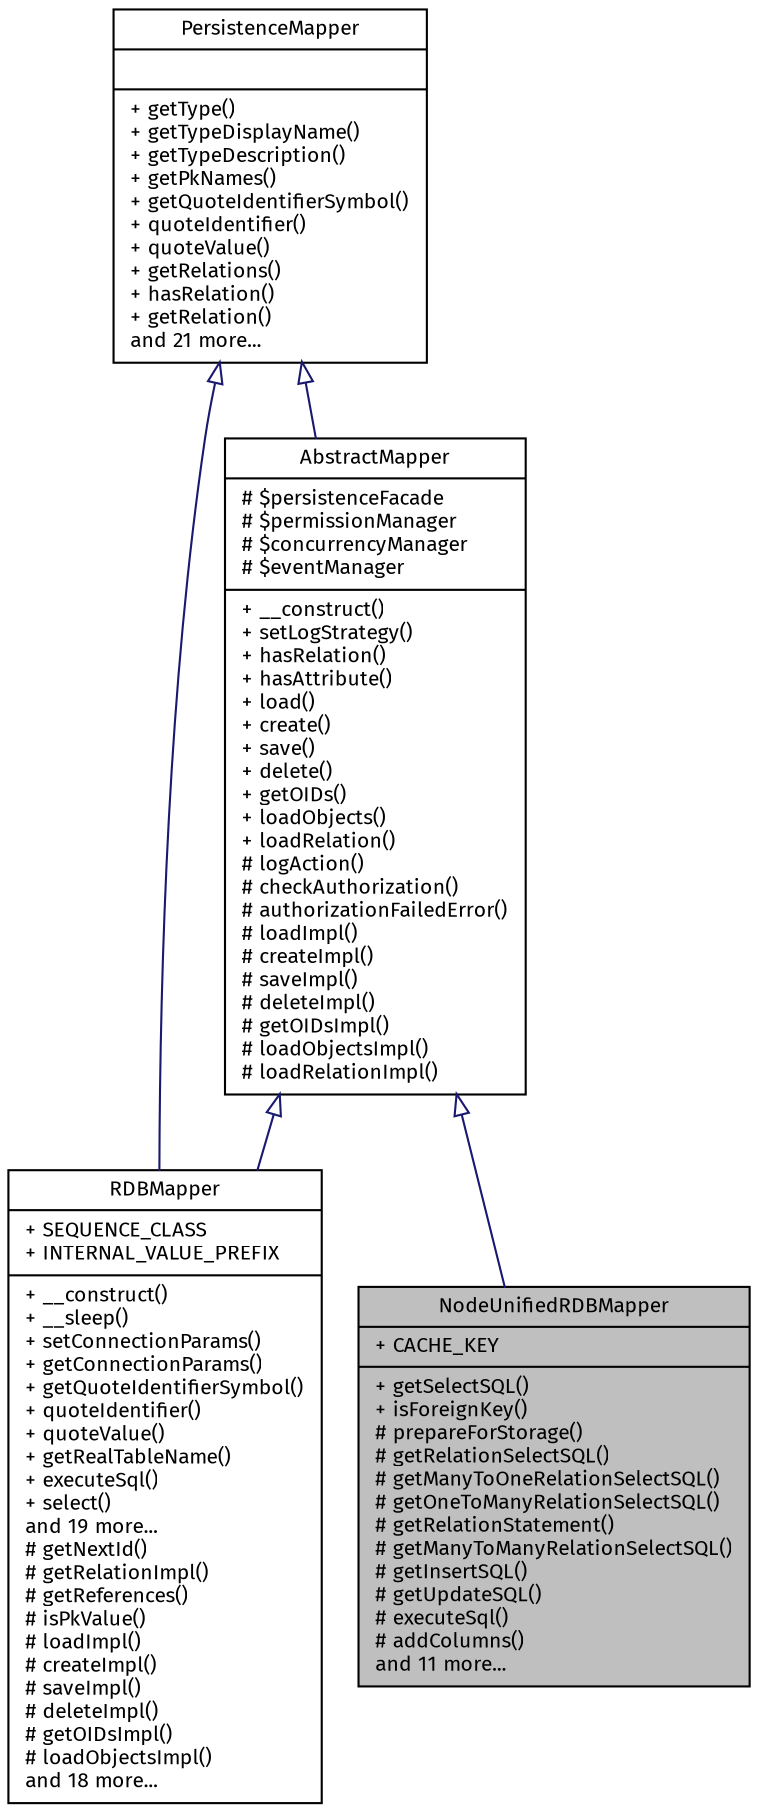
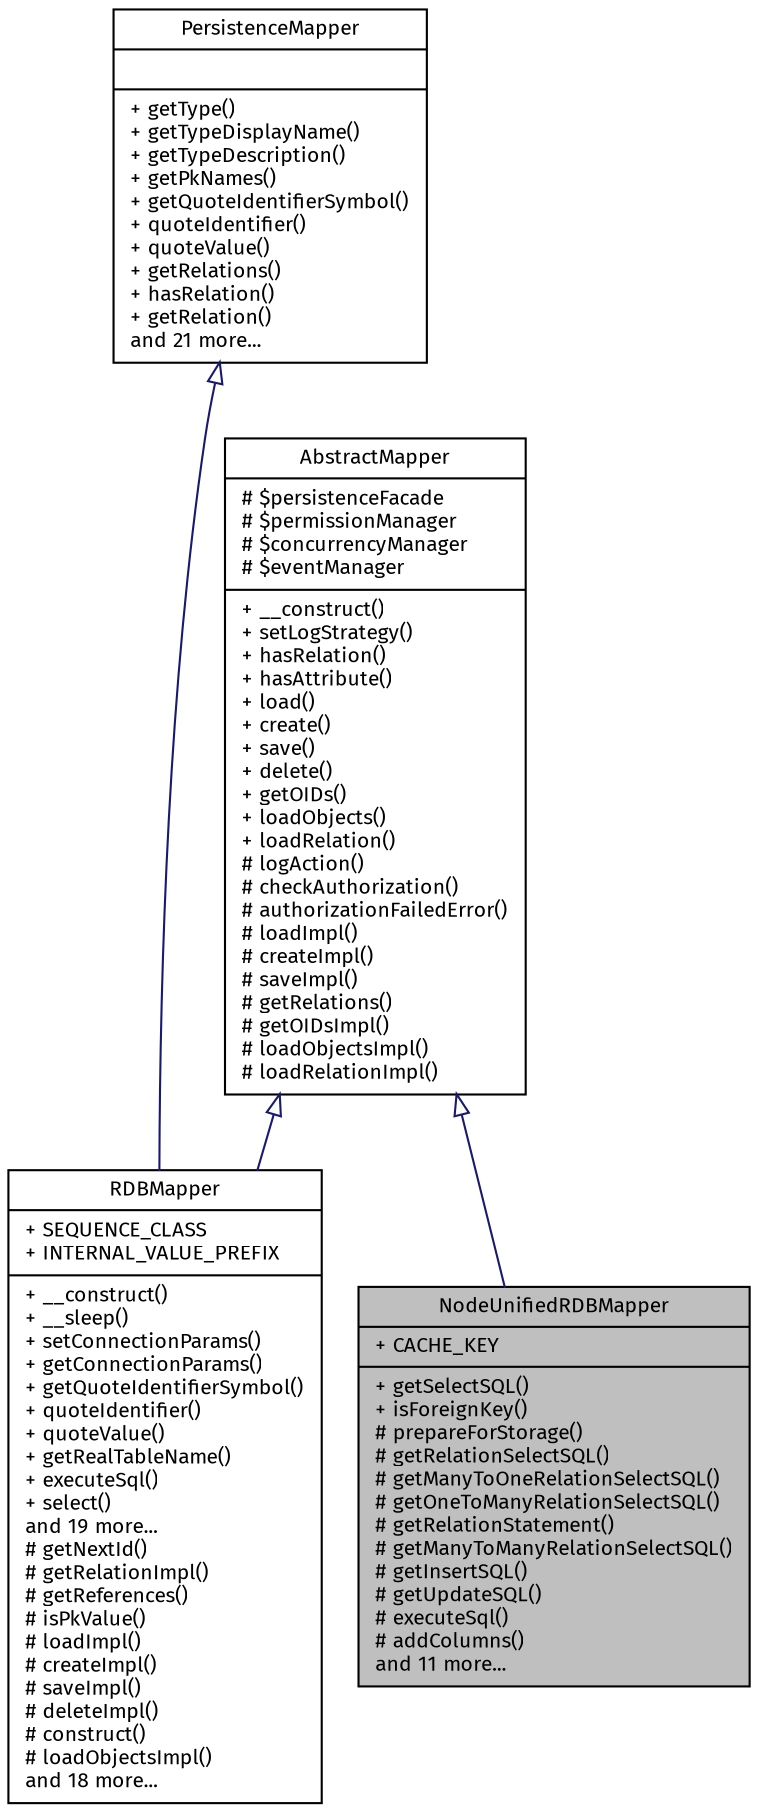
(311, 411) -> none
(309, 1003) -> (318, 1003)
(99, 1735) -> (86, 1735)
